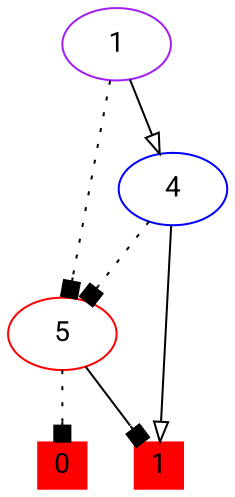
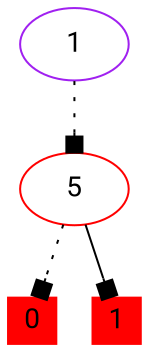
(173, 189) -> none
